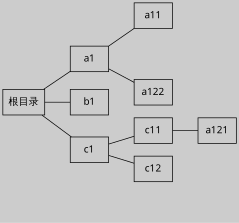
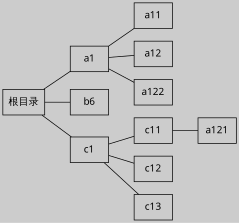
none -> (153, 54)
(89, 102) -> (89, 102)
none -> (153, 207)
